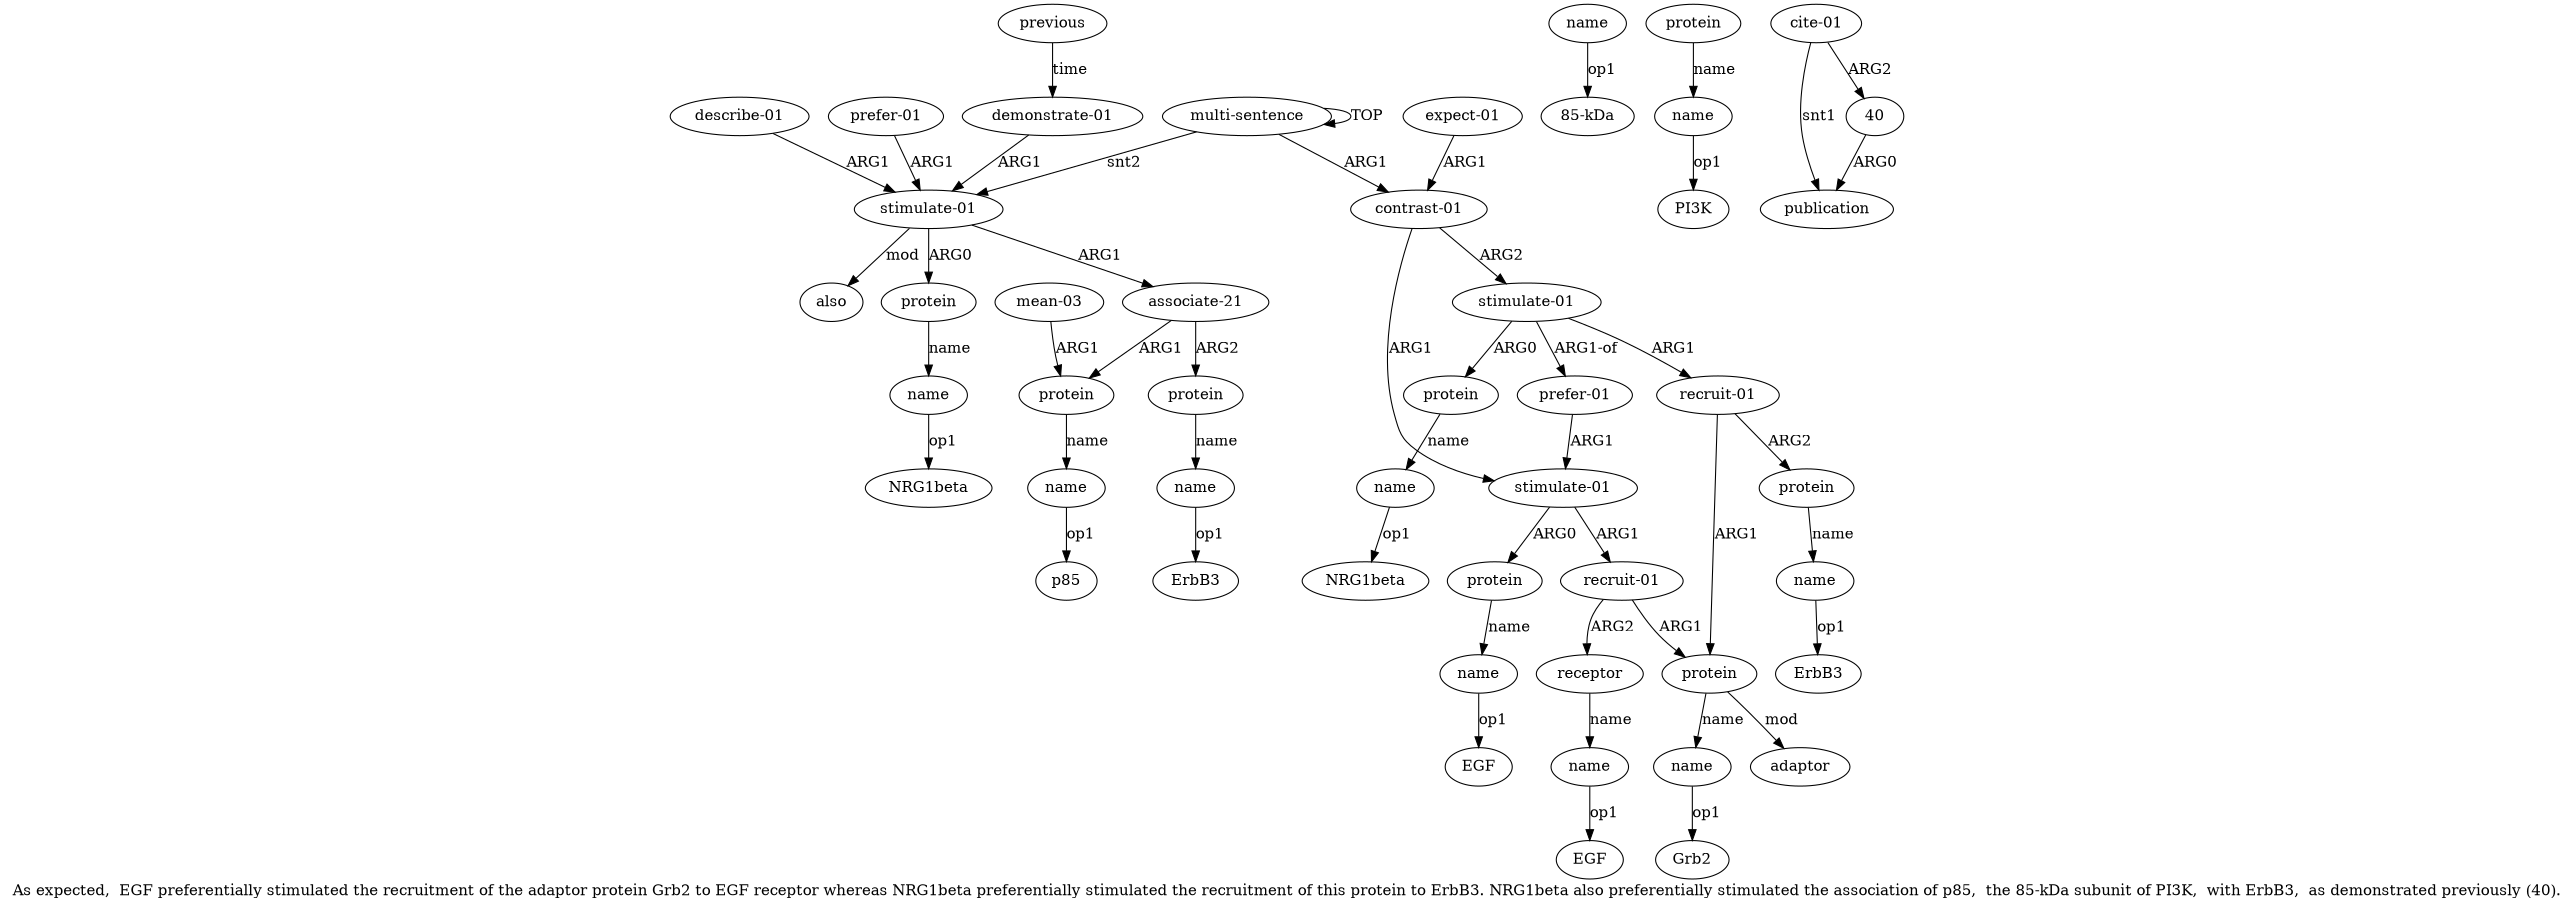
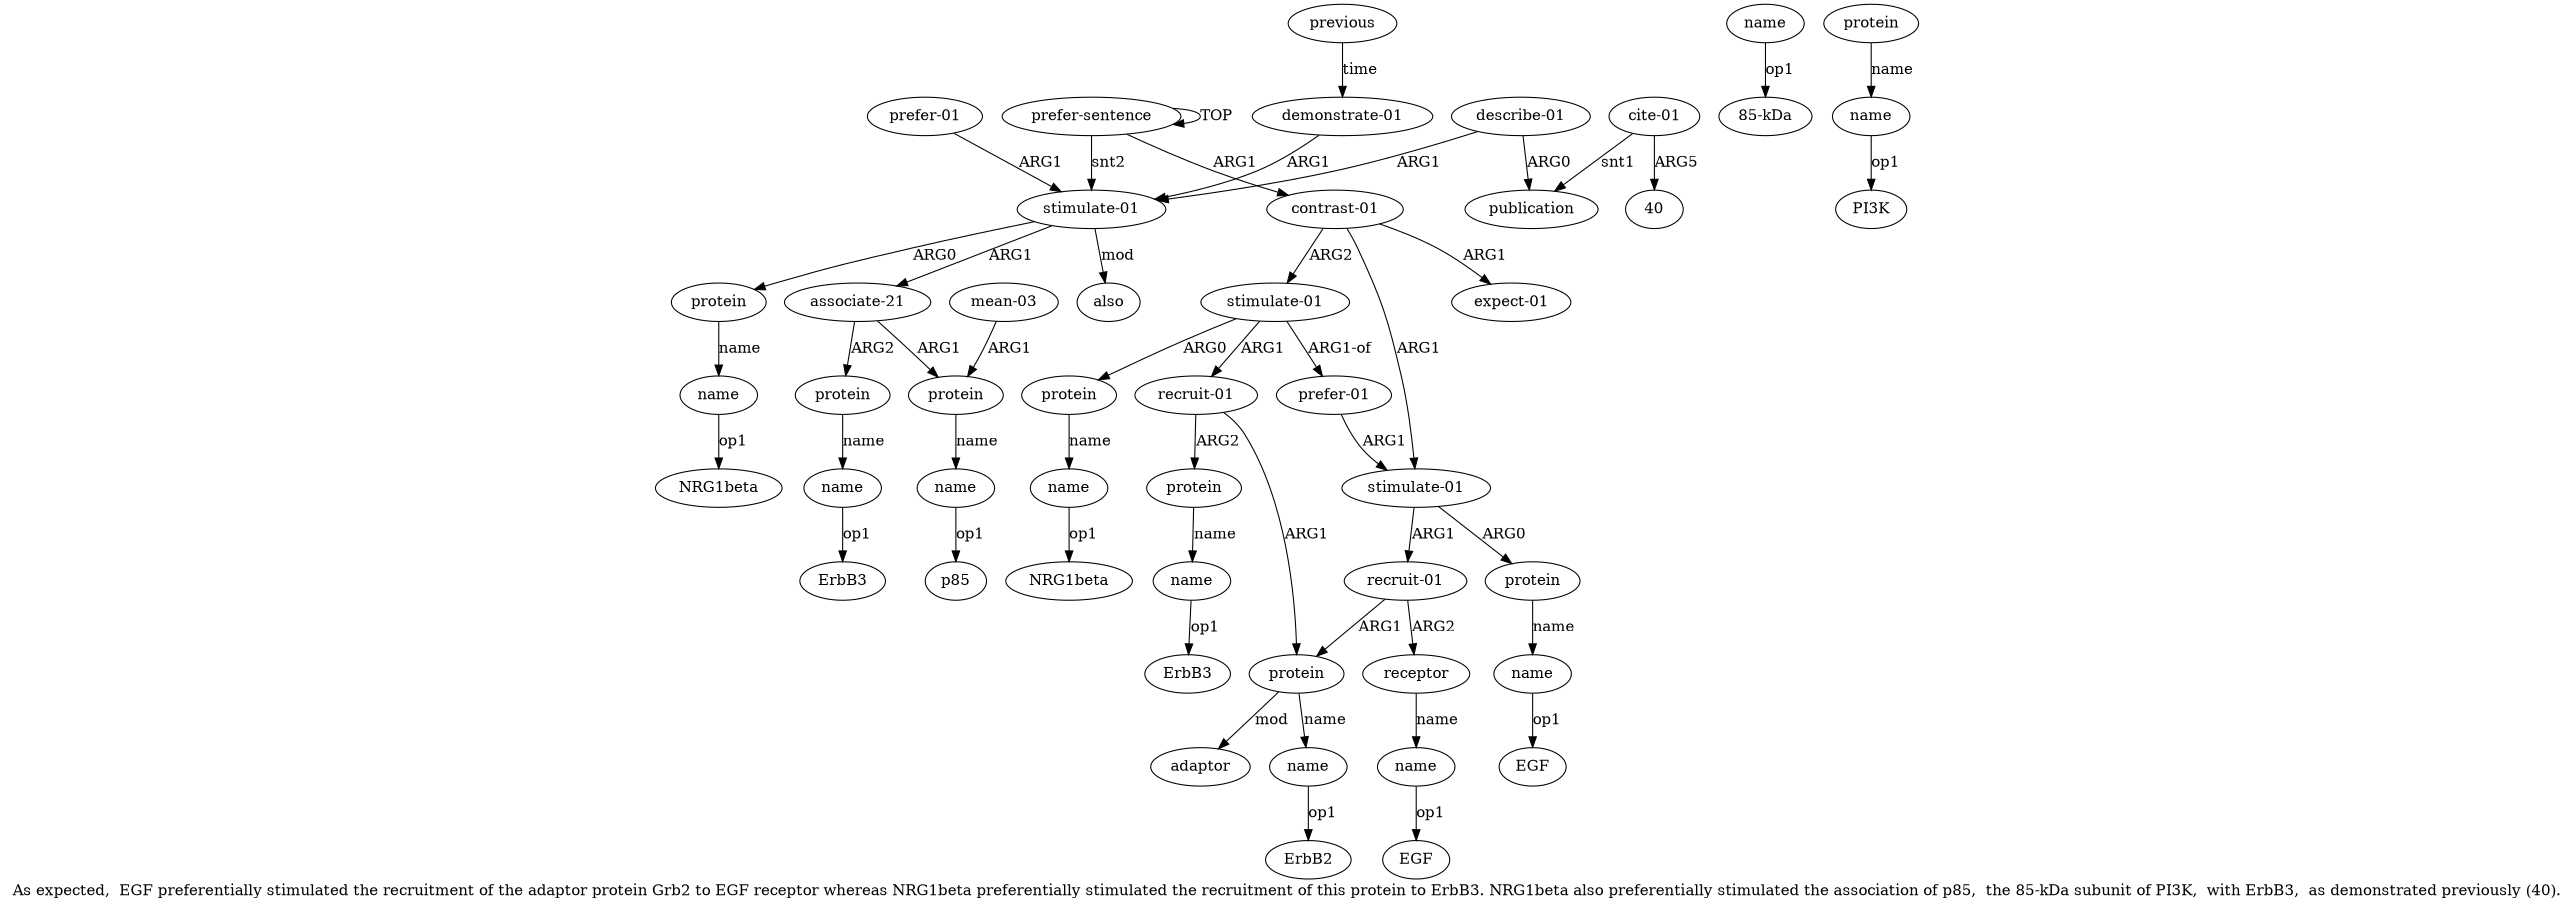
(1870, 70) -> (1676, 163)
(1247, 116) -> (1092, 116)
(1443, 158) -> (1433, 246)
(1854, 158) -> (1526, 158)
(1692, 860) -> (1308, 860)
